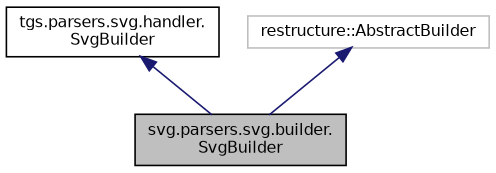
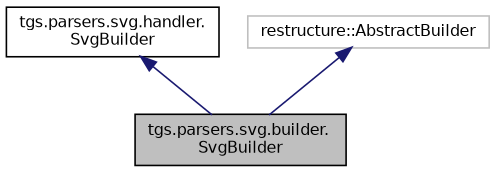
(241, 140) -> (241, 140)
